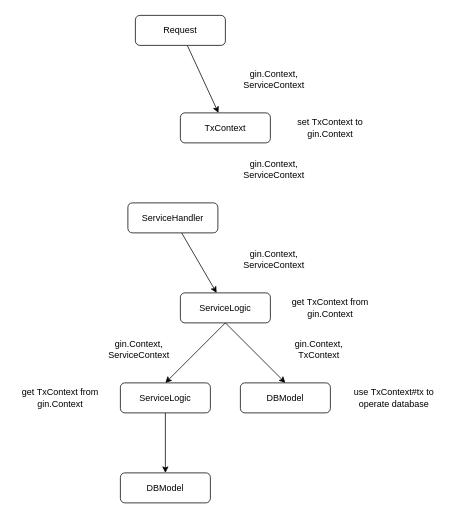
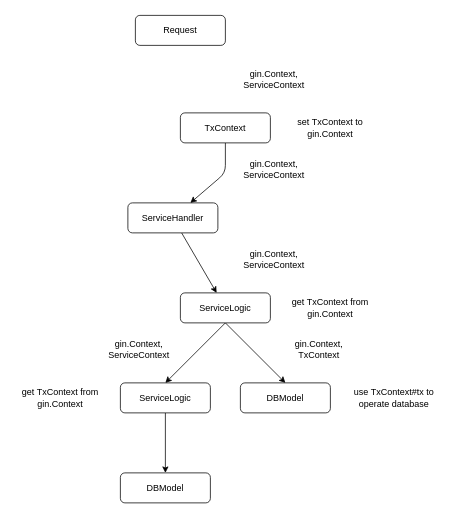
(202, 76) -> none
none -> (220, 178)
